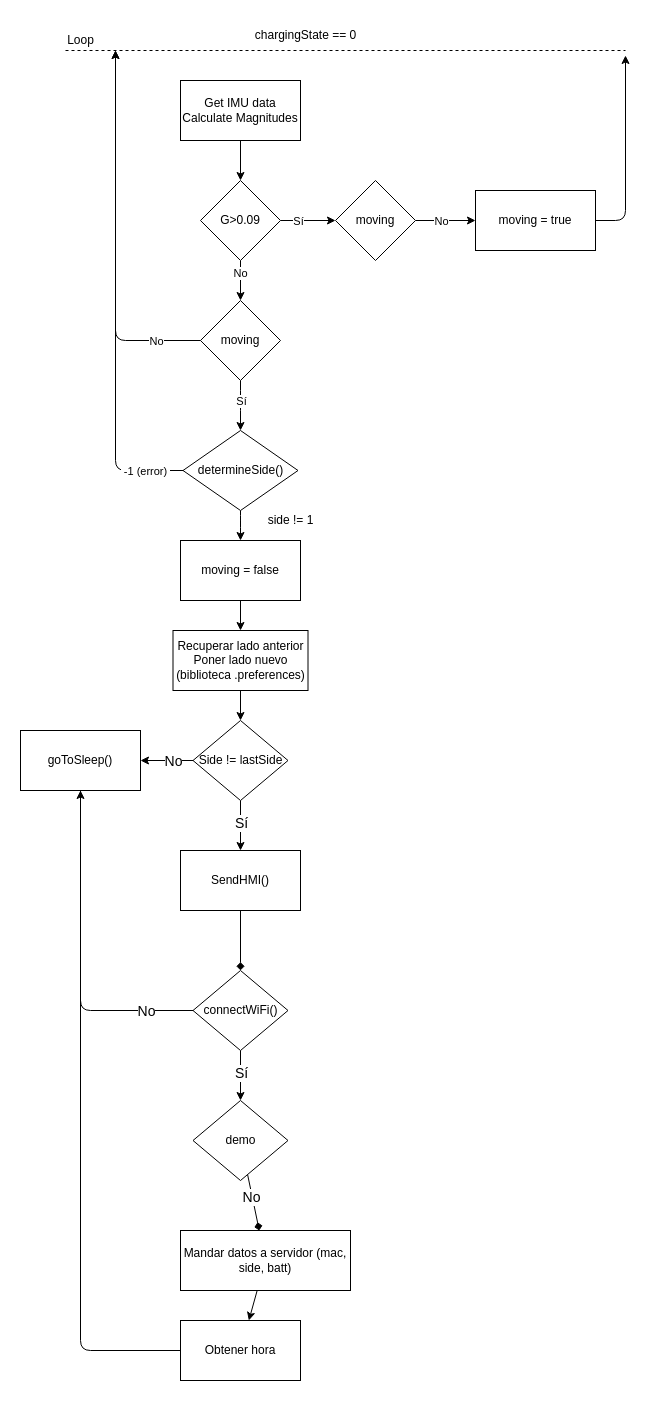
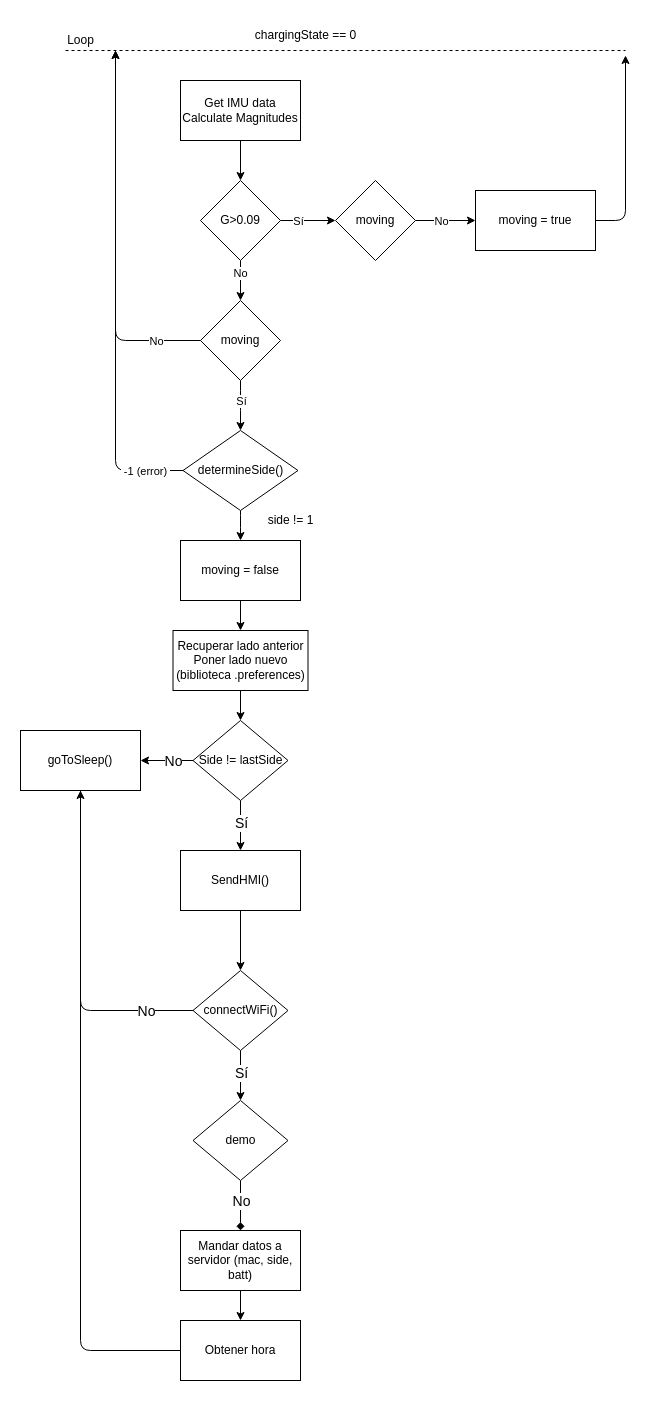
(241, 962) -> (241, 962)
(266, 1261) -> (241, 1261)
